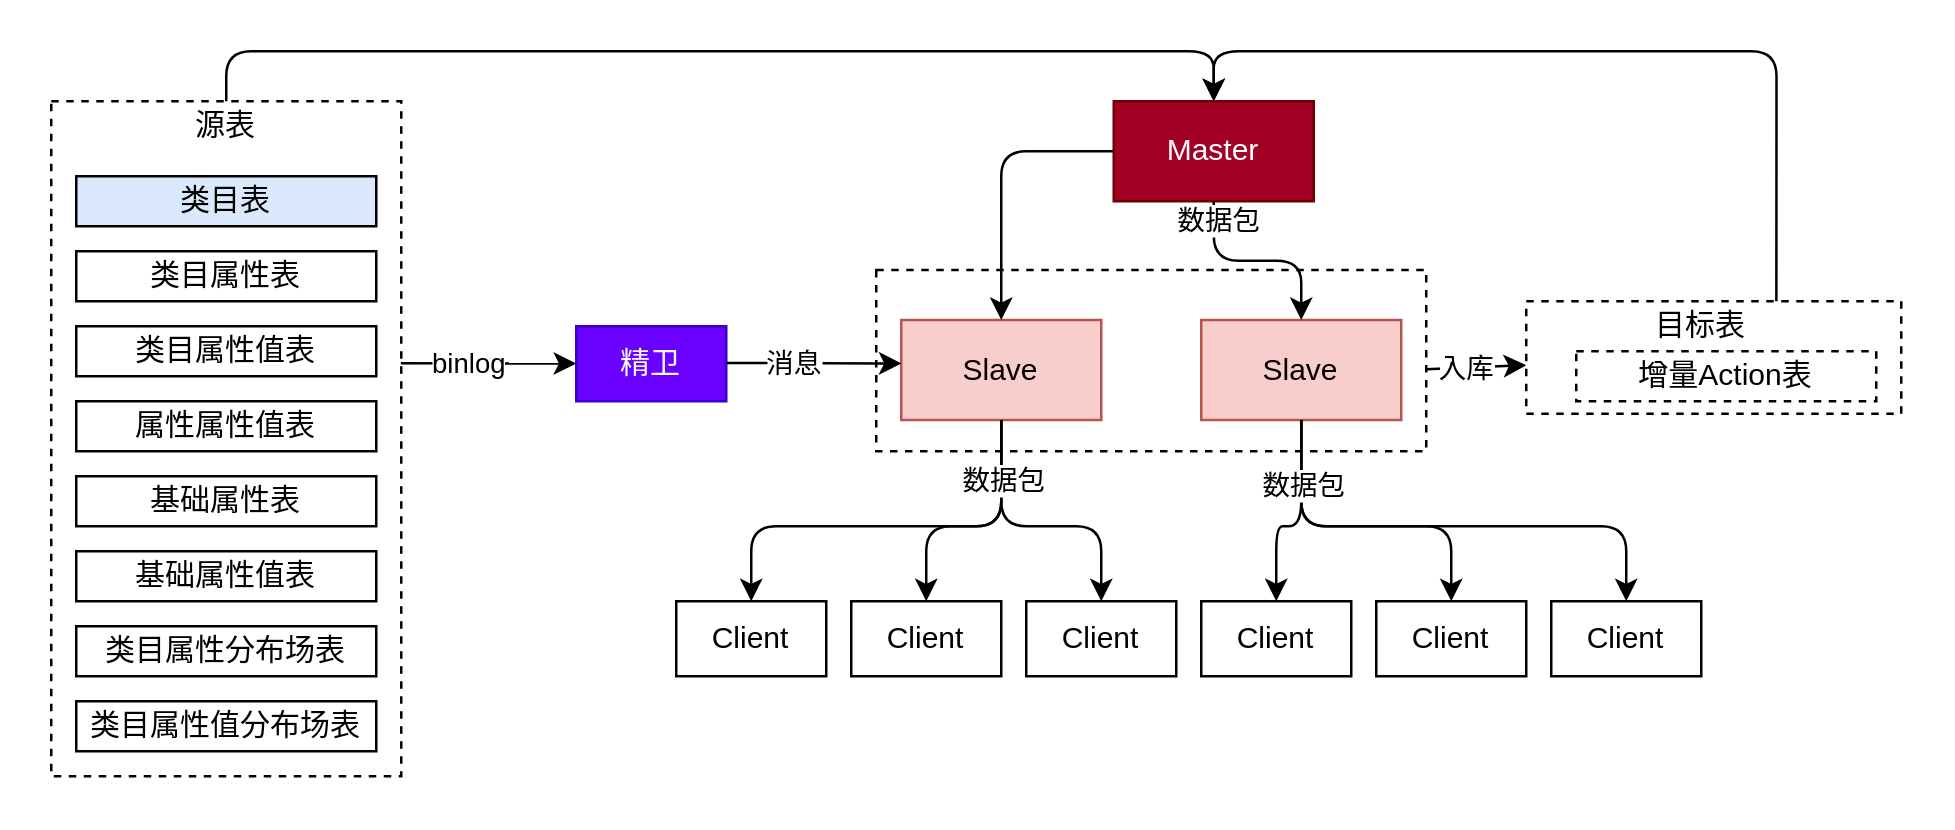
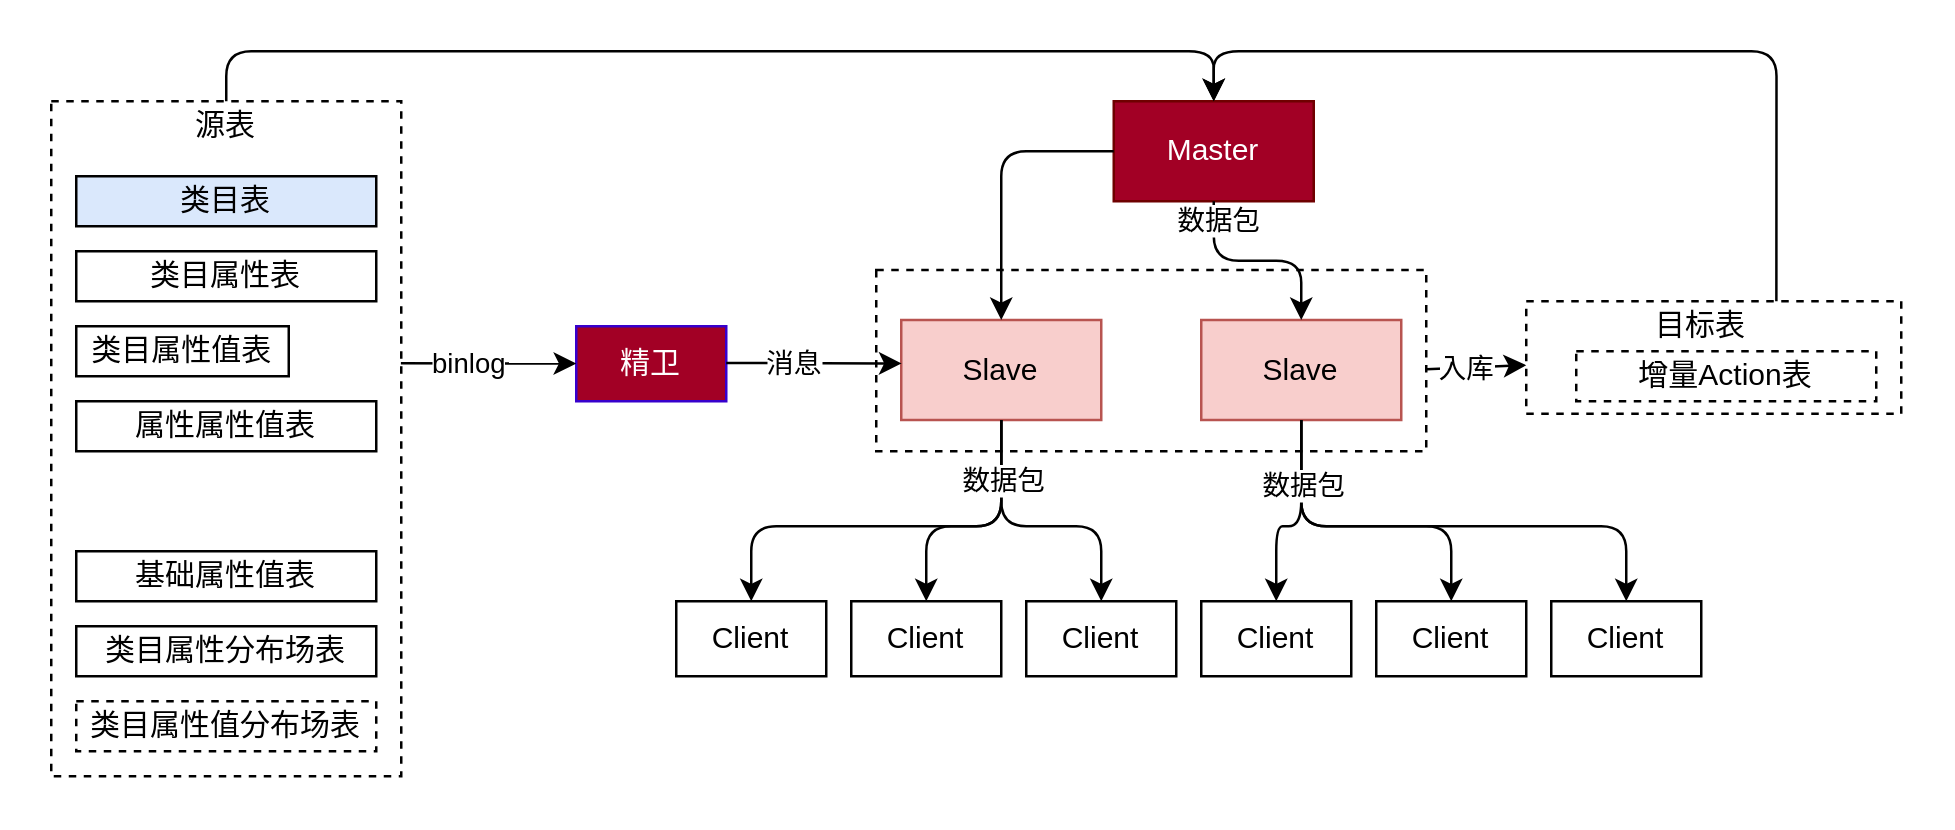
(226, 351) -> (183, 351)
(651, 364) -> (651, 364)
(226, 501) -> none
(226, 726) -> (226, 726)
